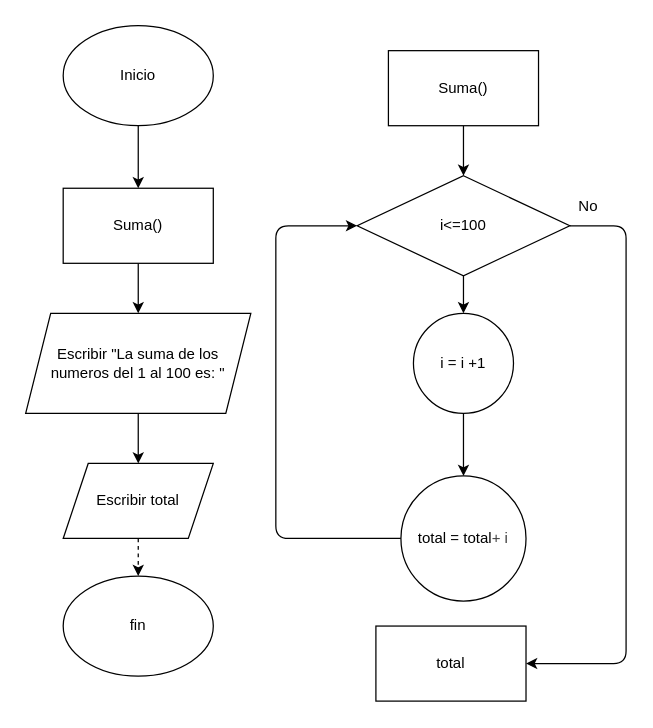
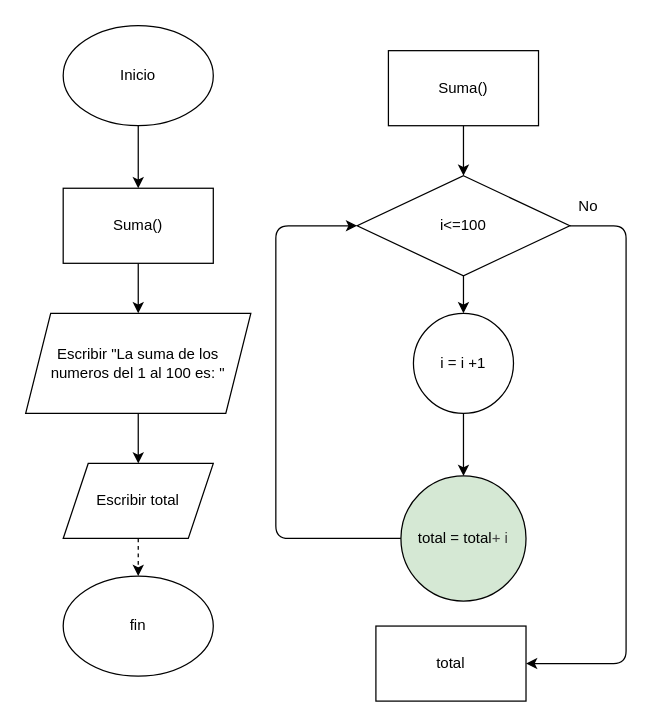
(463, 538) -> (463, 538)
